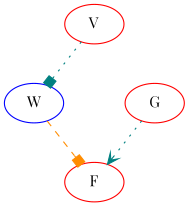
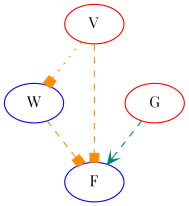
(68, 59) -> (68, 59)
none -> (94, 98)
(128, 138) -> (128, 138)
(94, 182) -> (94, 182)
